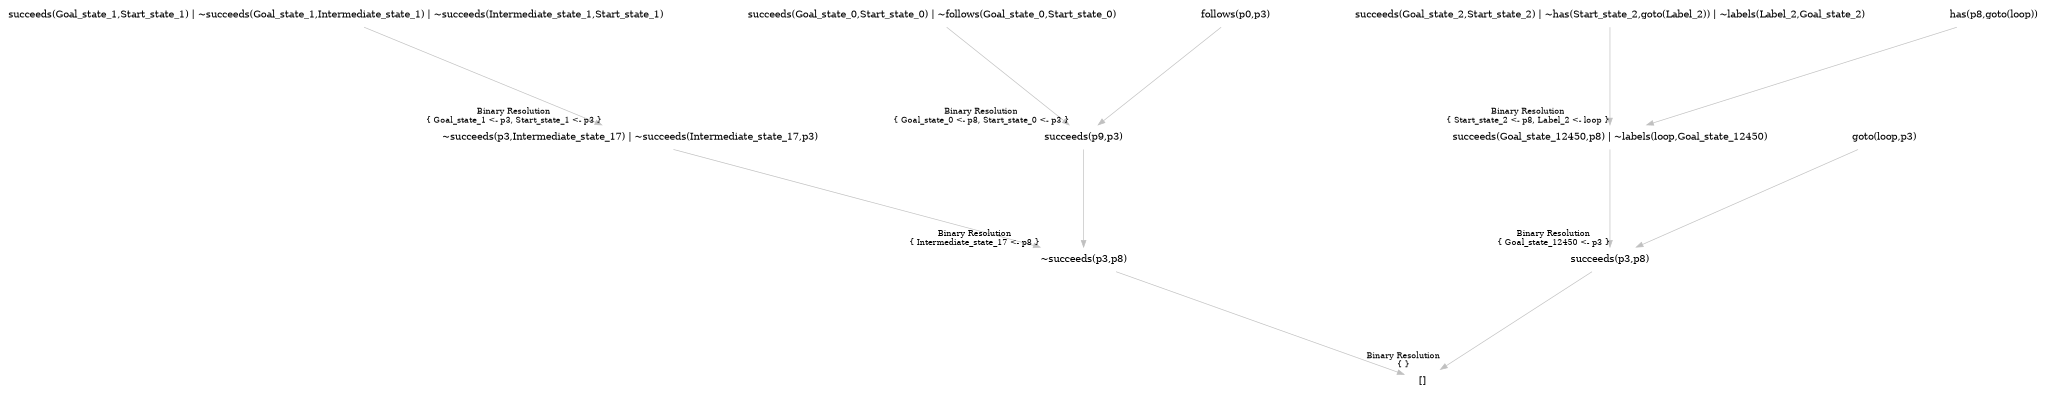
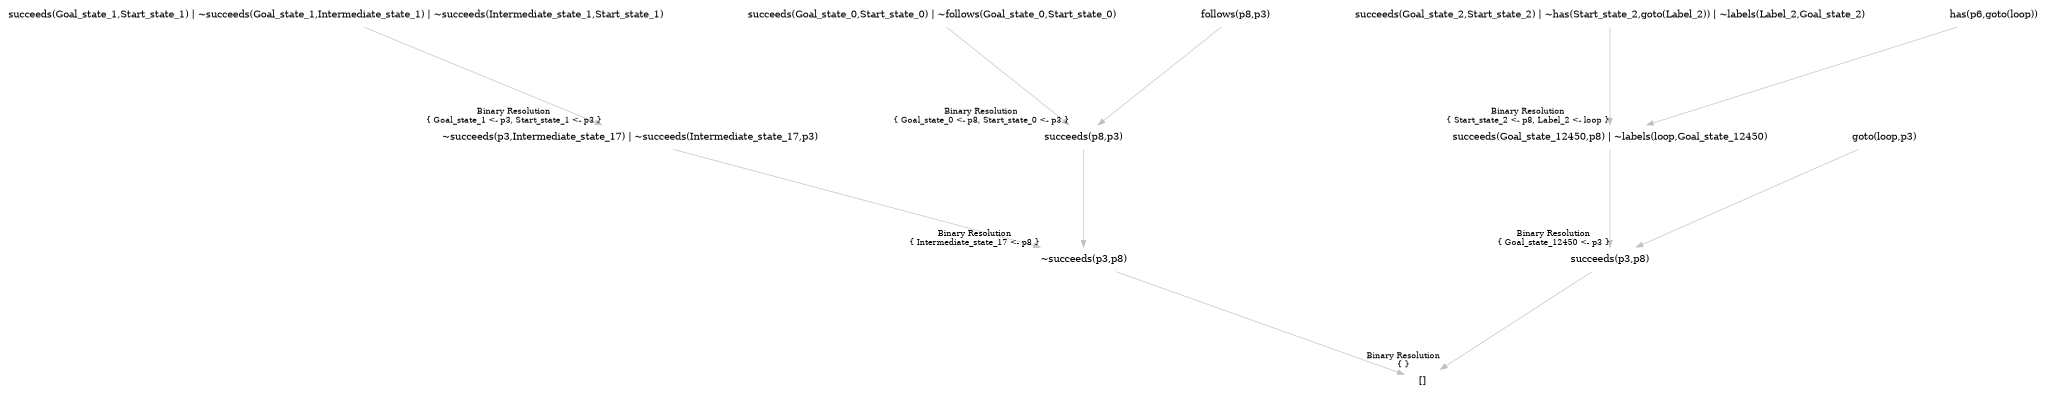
(1236, 15) -> (1236, 15)
(1994, 15) -> (1994, 15)
(1084, 137) -> (1084, 137)
